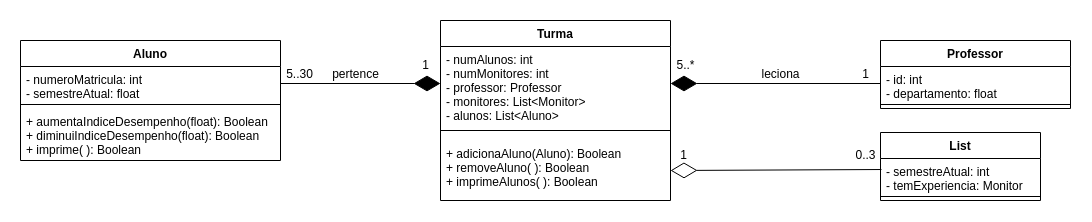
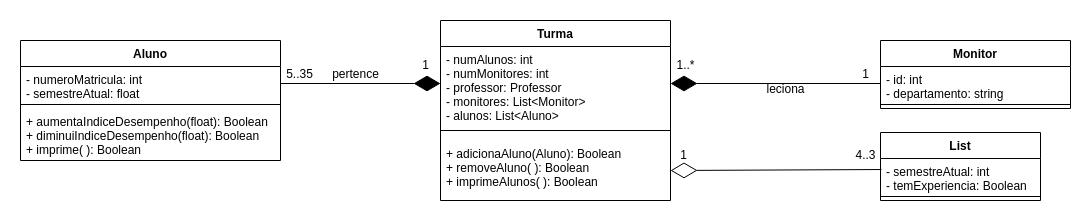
(975, 54) -> (975, 54)
(686, 66) -> (686, 66)
(300, 75) -> (300, 75)
(781, 75) -> (786, 90)
(908, 80) -> (908, 80)
(866, 156) -> (866, 156)
(945, 172) -> (945, 172)
